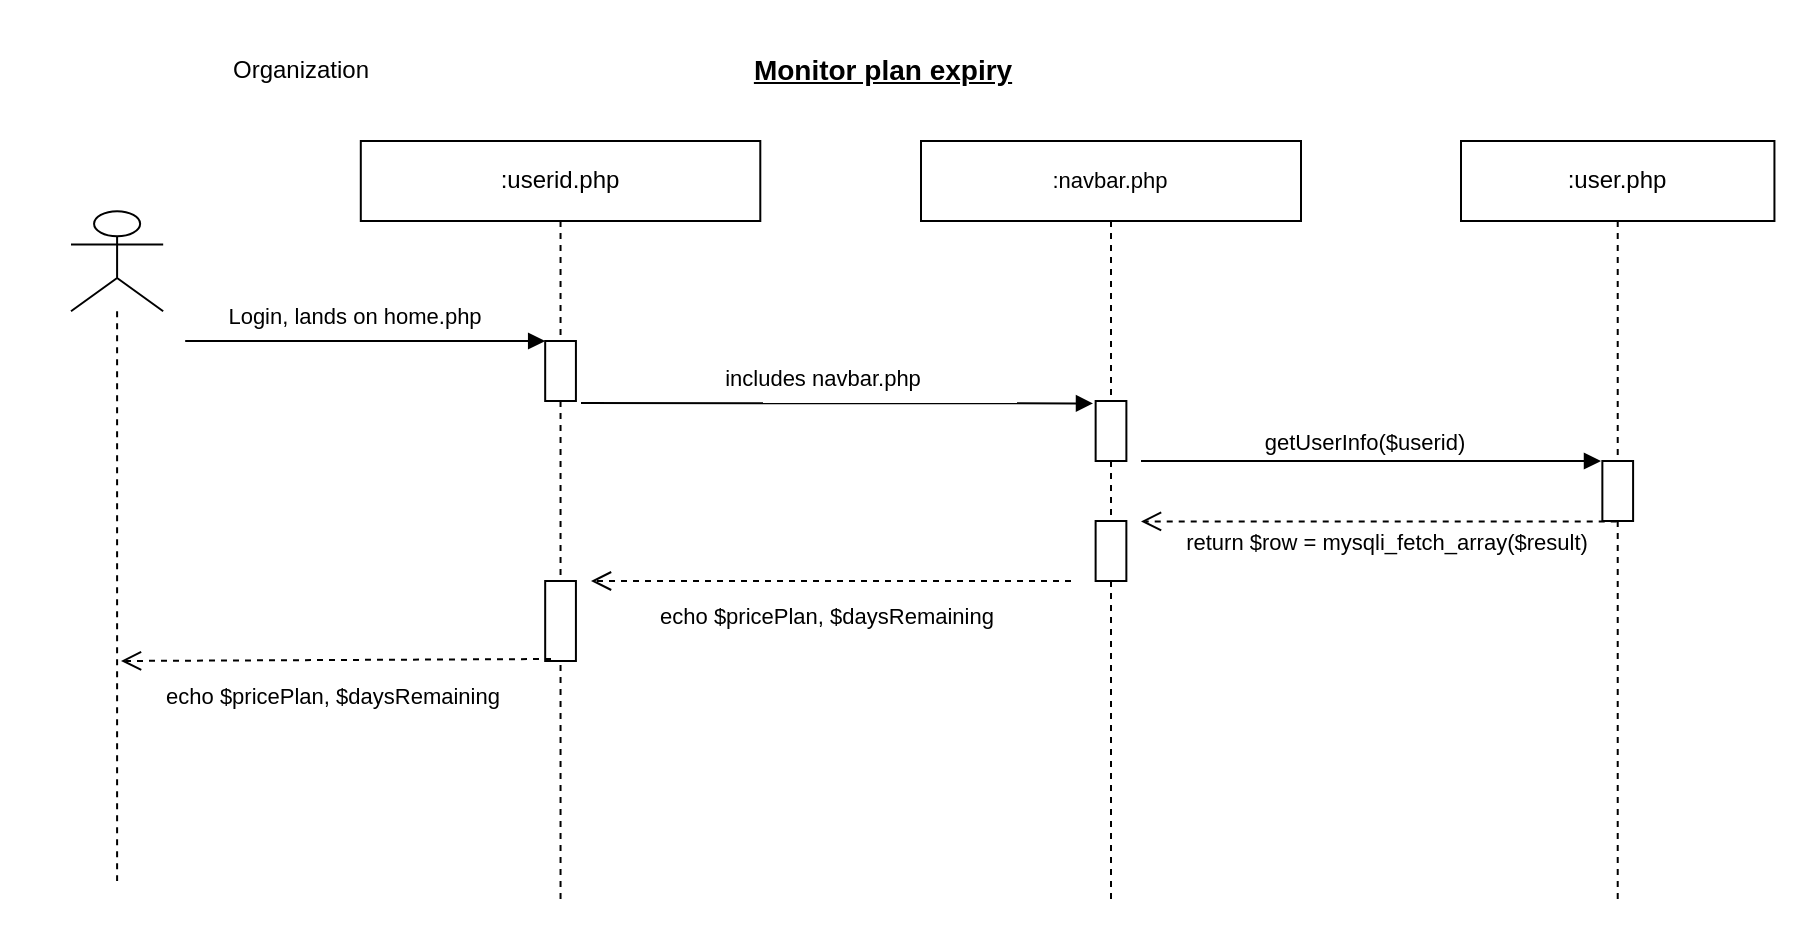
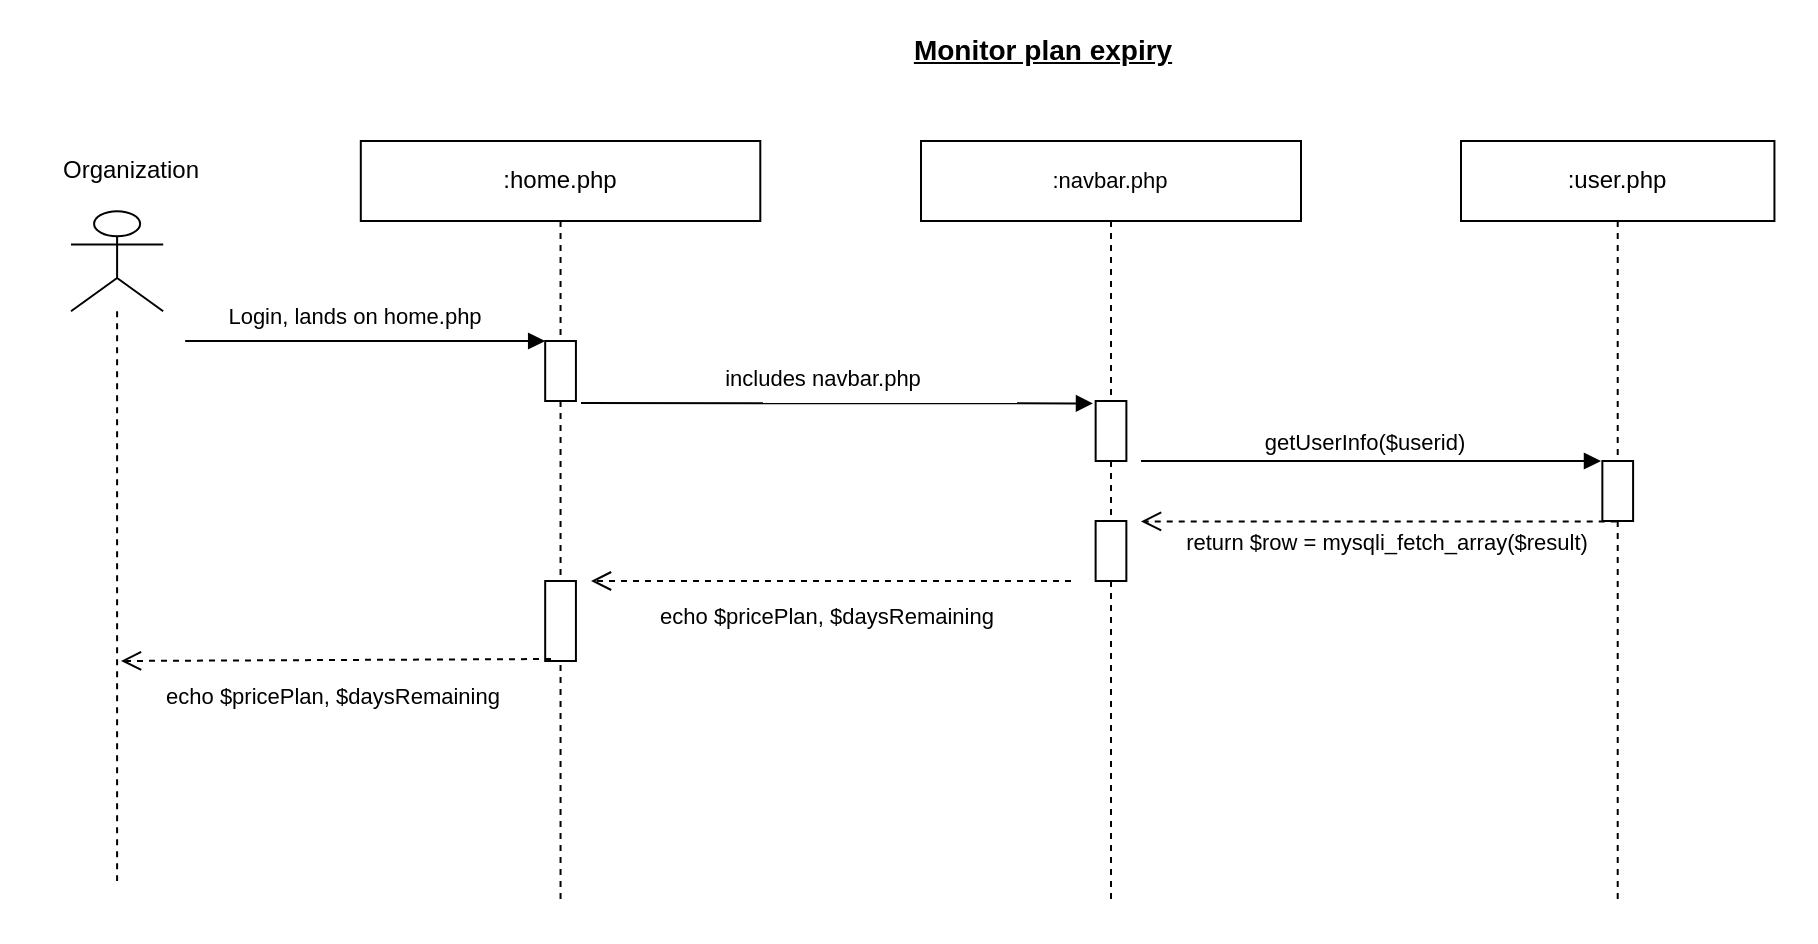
(301, 71) -> (131, 171)
(882, 71) -> (1042, 51)
(561, 181) -> (561, 181)
